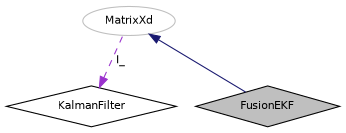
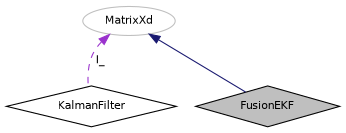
(113, 57) -> (90, 62)
